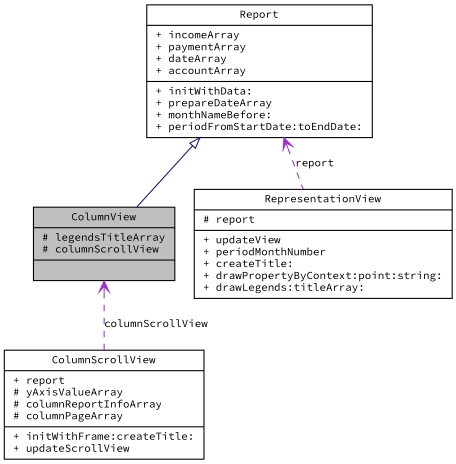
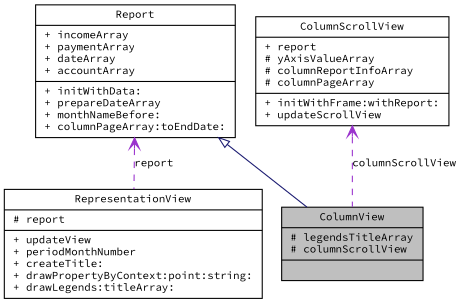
(260, 127) -> (135, 127)
(104, 321) -> (352, 172)
(104, 437) -> (352, 103)
